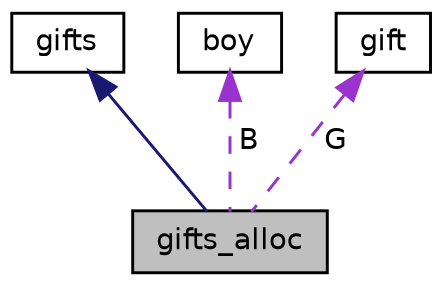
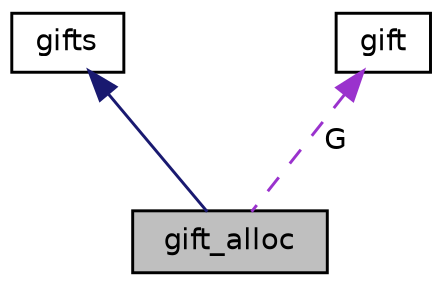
(230, 43) -> none
(230, 242) -> (230, 242)
